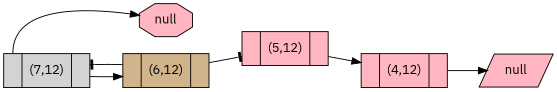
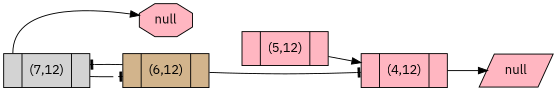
(223, 60) -> (283, 74)
(102, 77) -> (102, 77)
